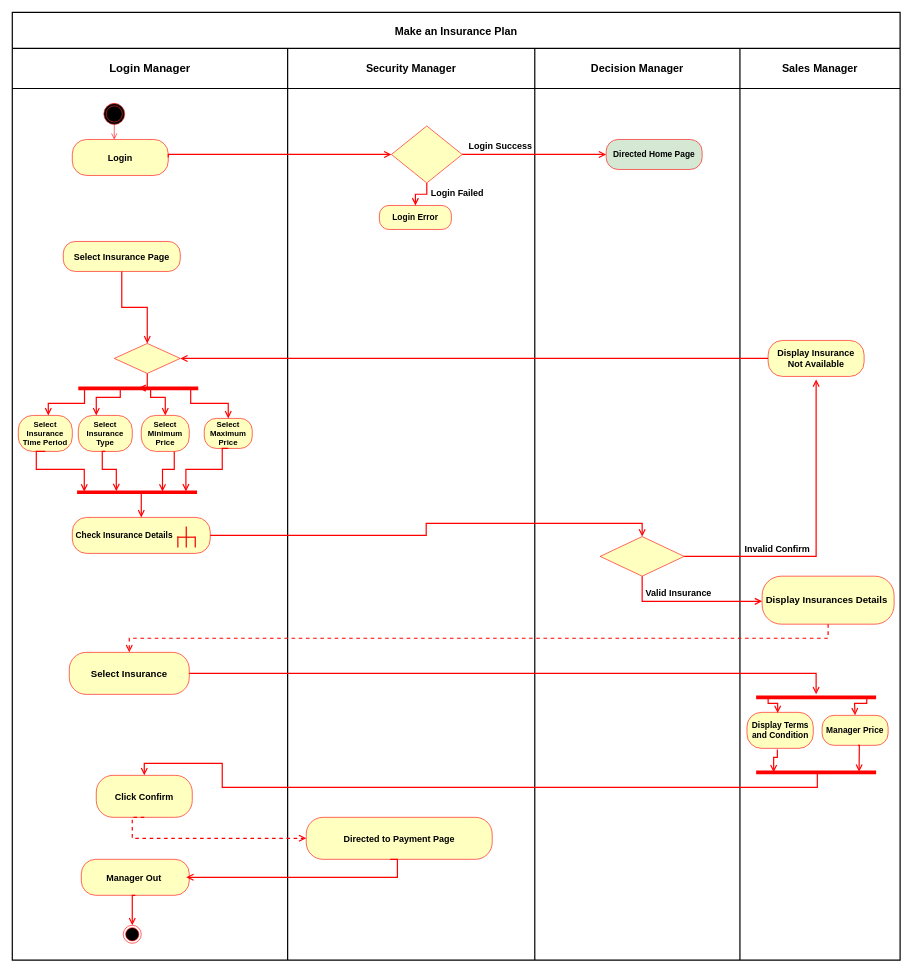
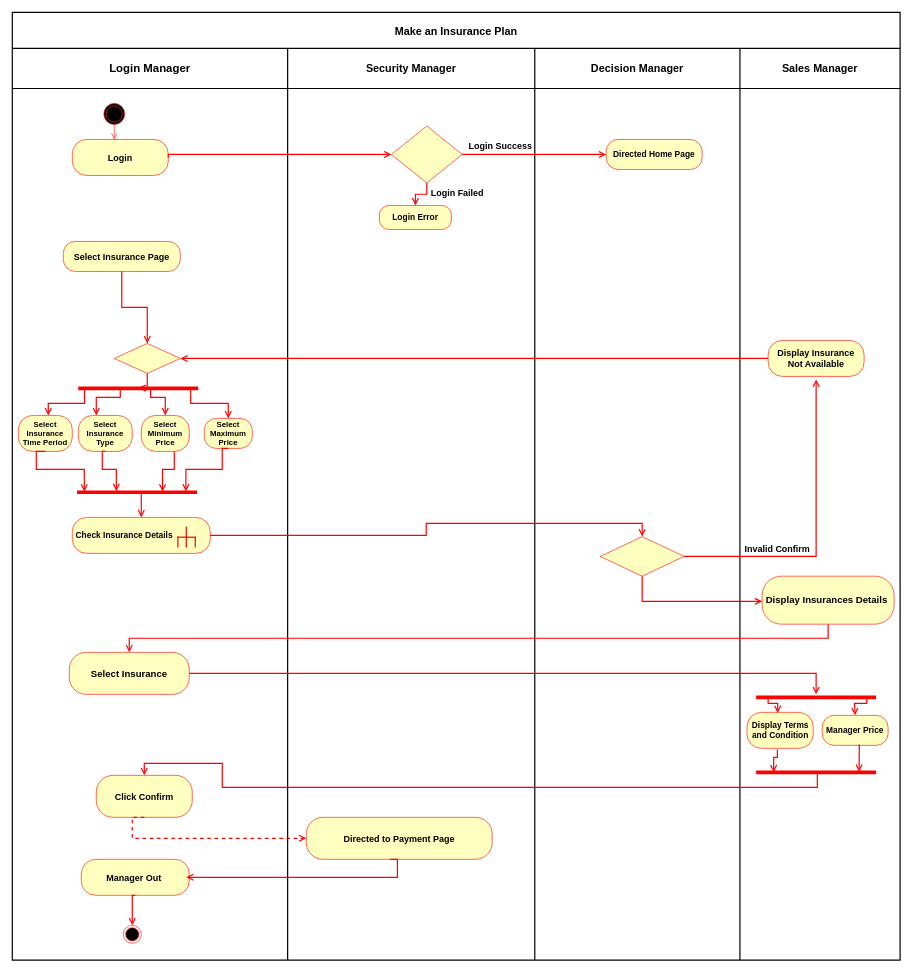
(654, 155) -> (654, 155)
(678, 591) -> none
(481, 638) -> (481, 638)
